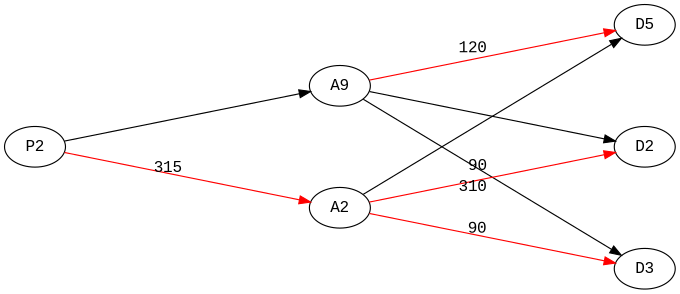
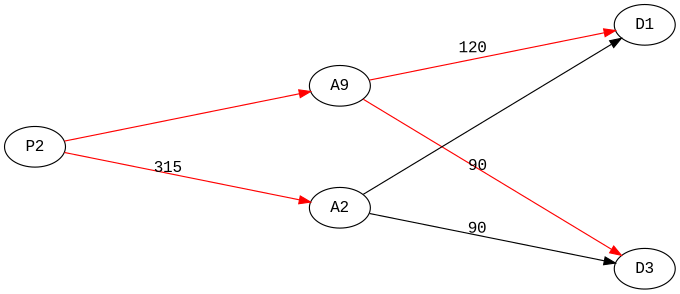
(645, 25) -> (645, 25)
(182, 117) -> (182, 117)
(645, 147) -> none
(481, 171) -> (487, 174)
(487, 237) -> (487, 237)
